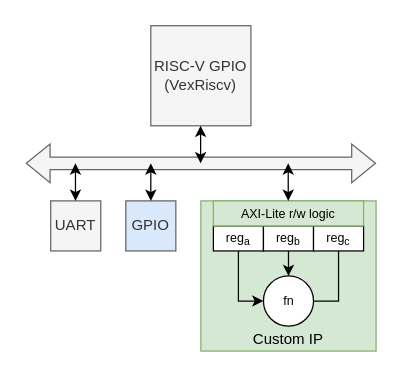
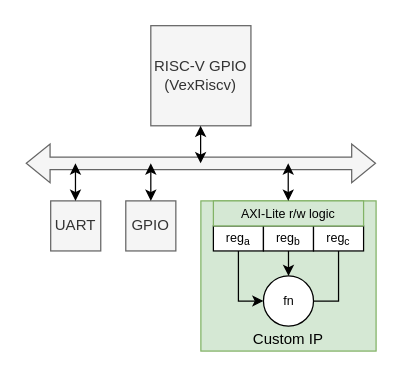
(151, 226) -> (151, 226)
